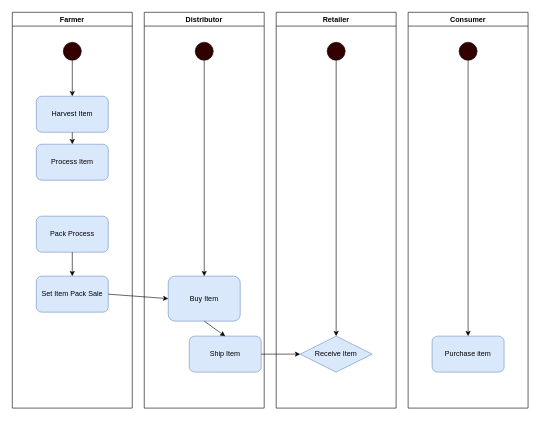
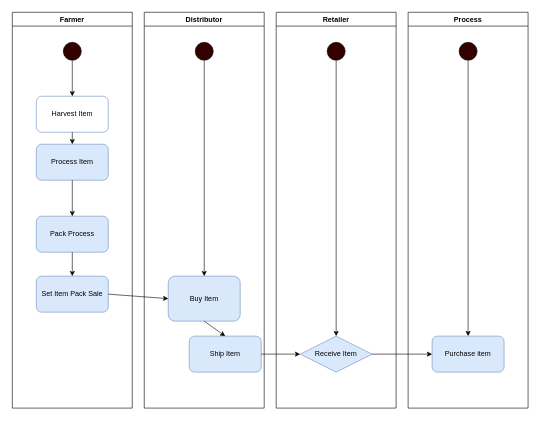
(468, 20) -> (468, 20)
(72, 114) -> (72, 114)
none -> (72, 210)
none -> (426, 354)
